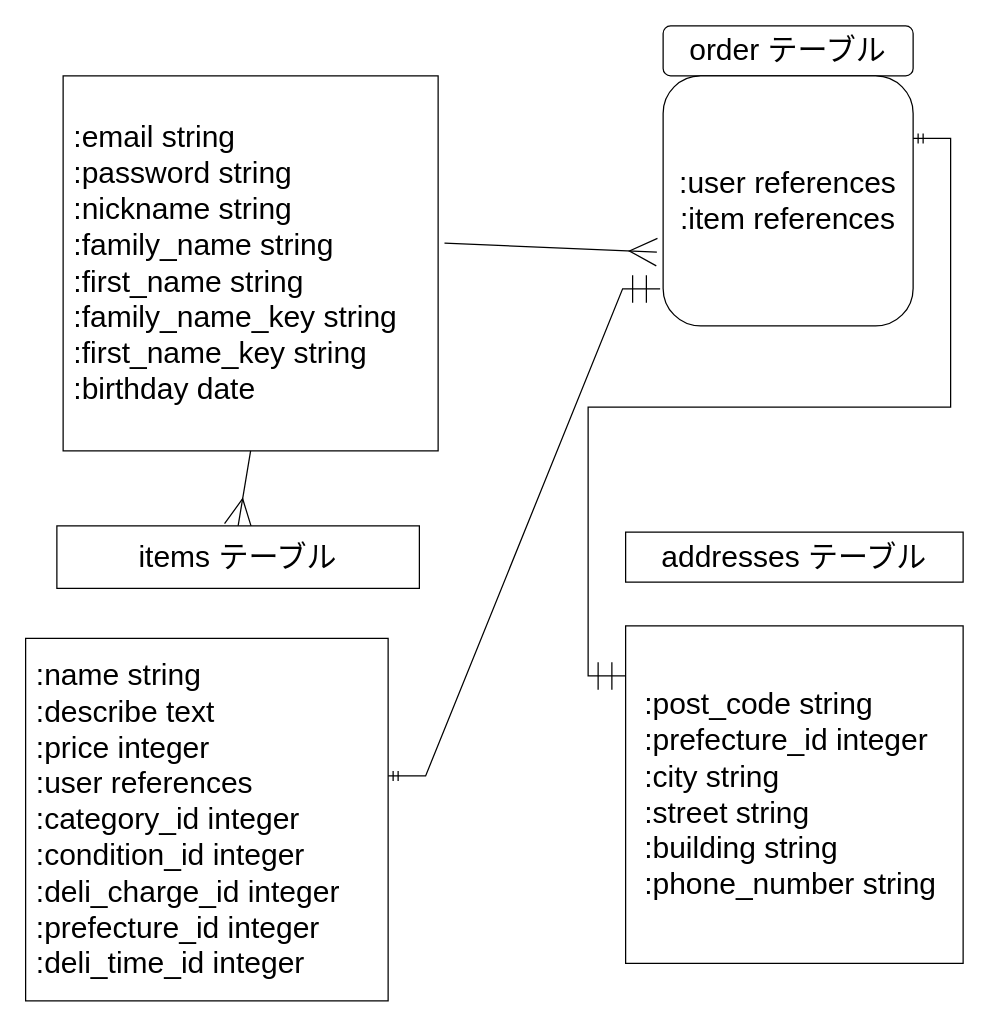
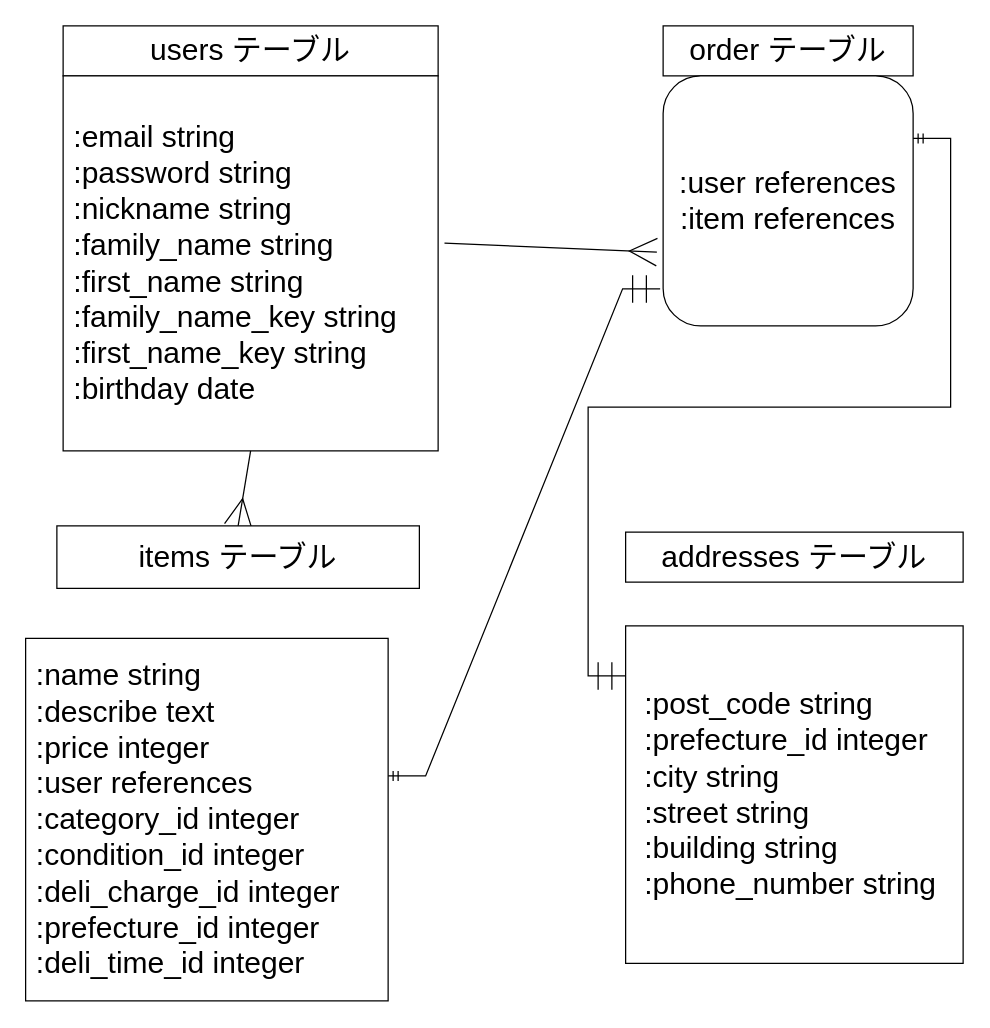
none -> (251, 51)
(788, 51) -> (788, 51)
